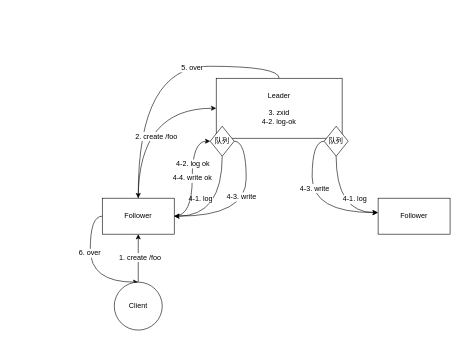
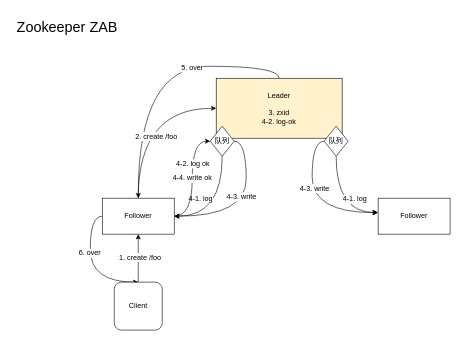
none -> (69, 27)
(279, 108) -> (279, 108)
(138, 306) -> (138, 306)
